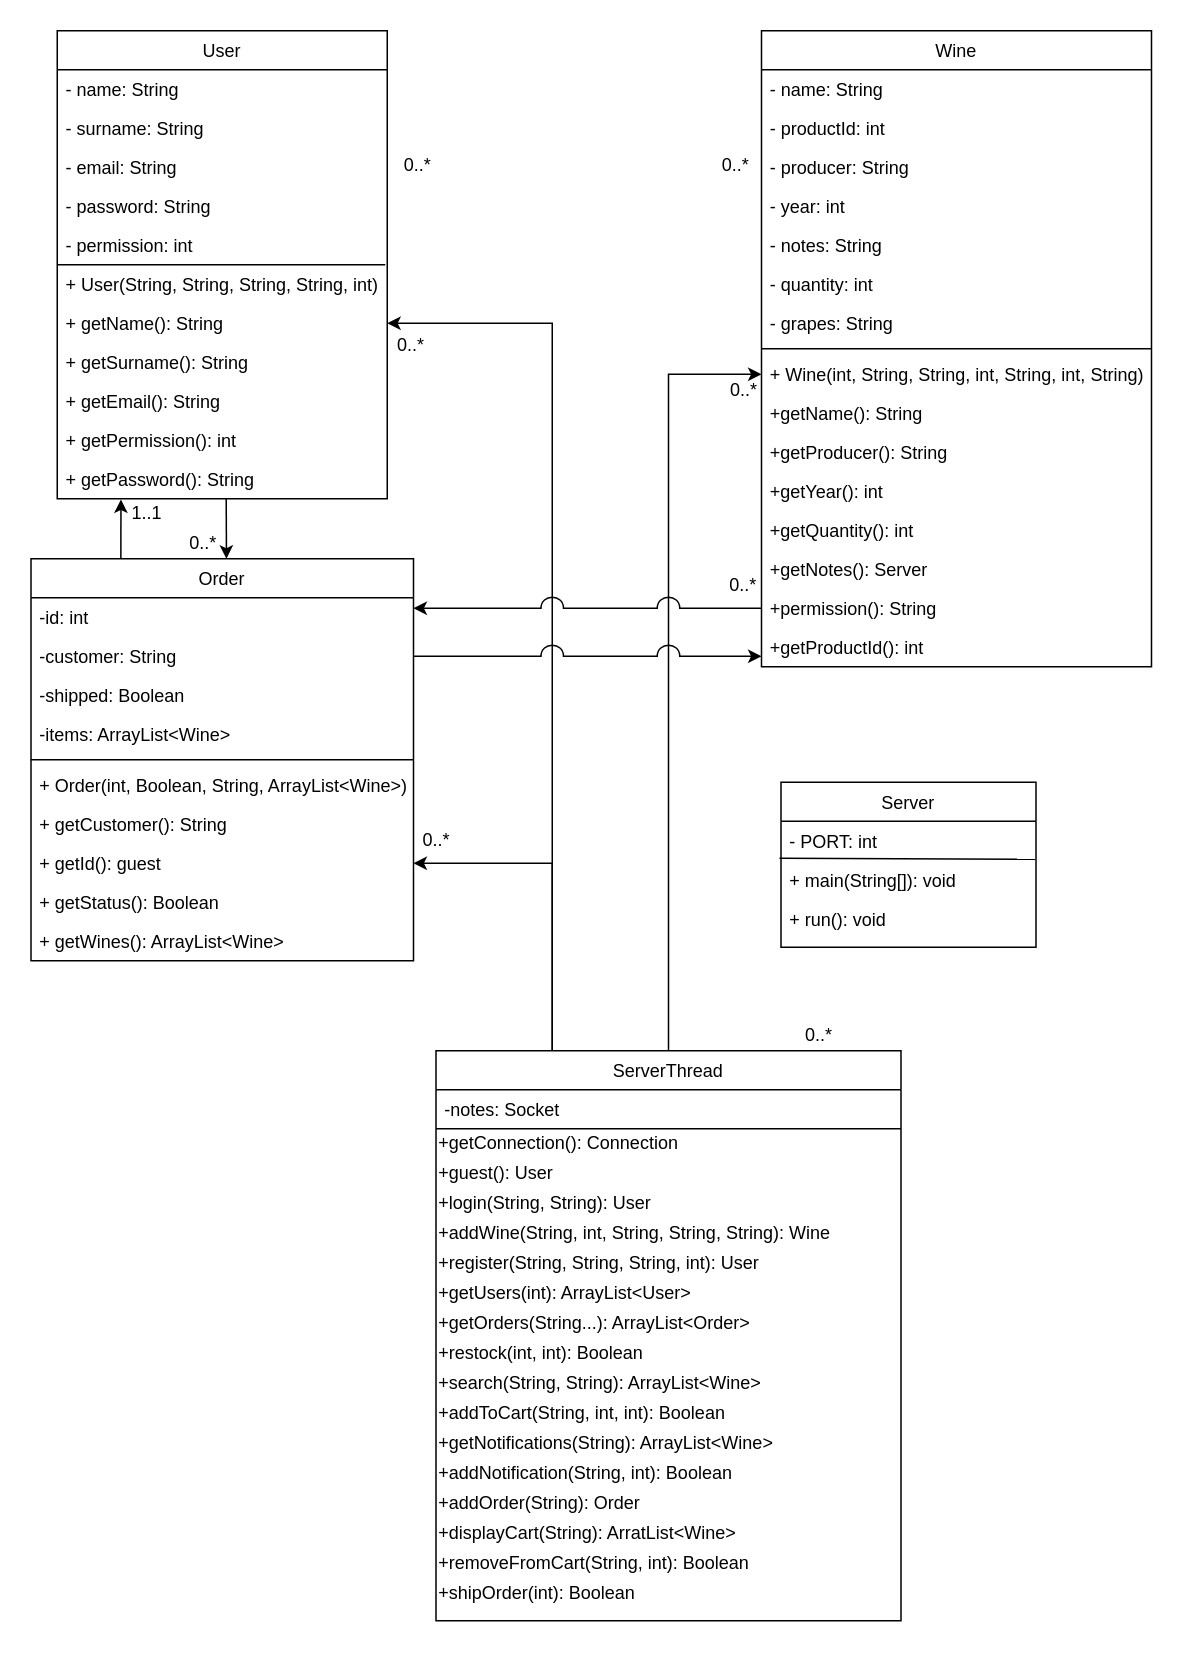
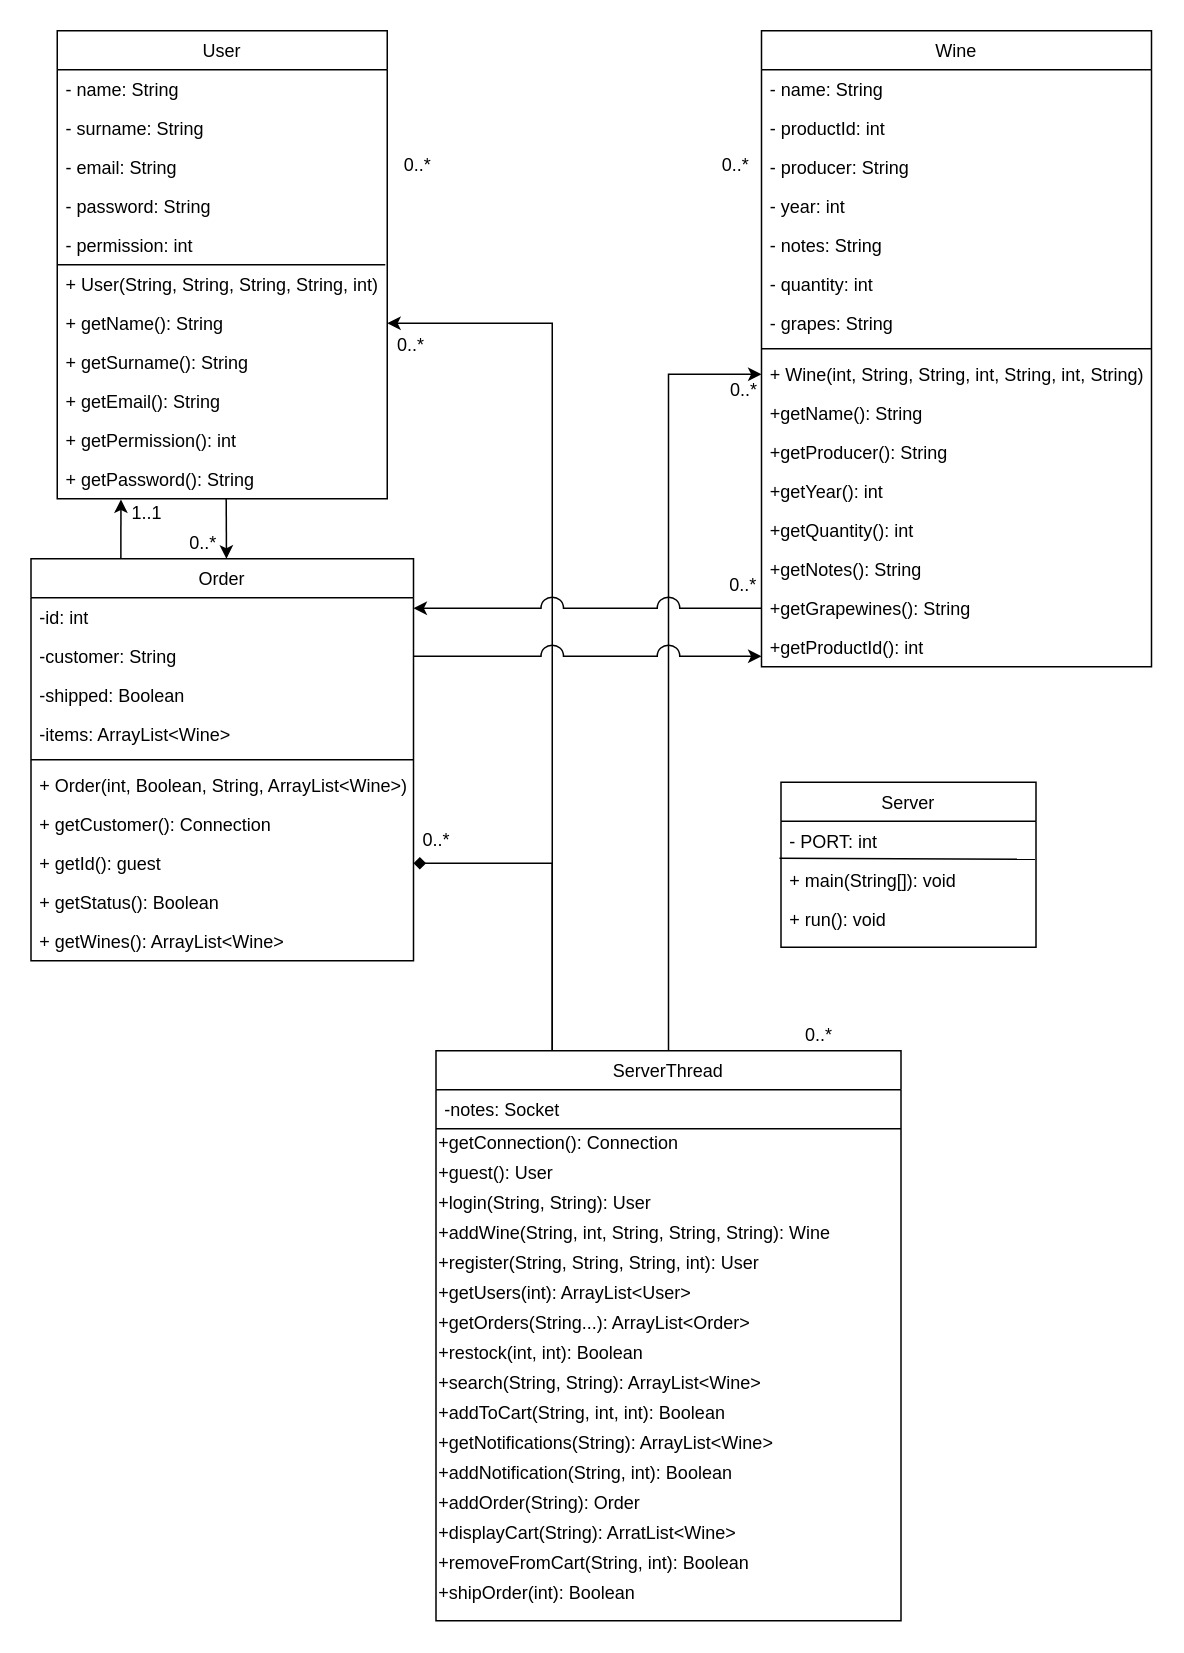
(861, 570) -> (858, 570)
(864, 609) -> (881, 609)
(146, 825) -> (166, 825)
(425, 863) -> (426, 863)
